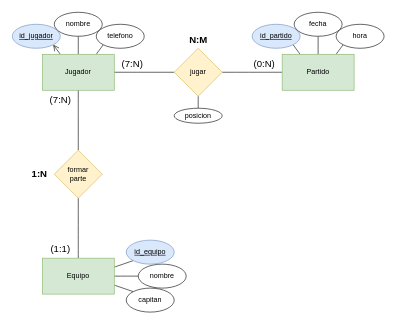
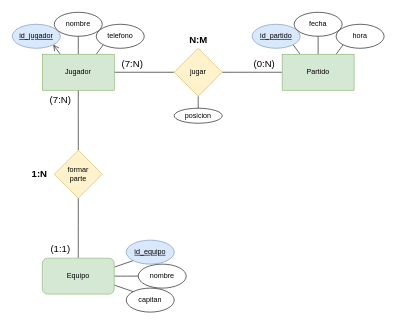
(78, 276) -> (78, 276)
